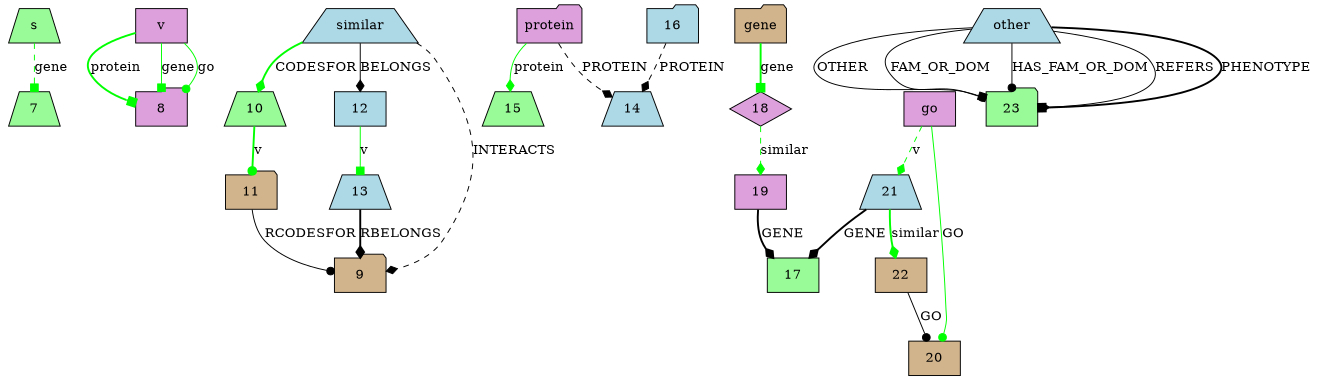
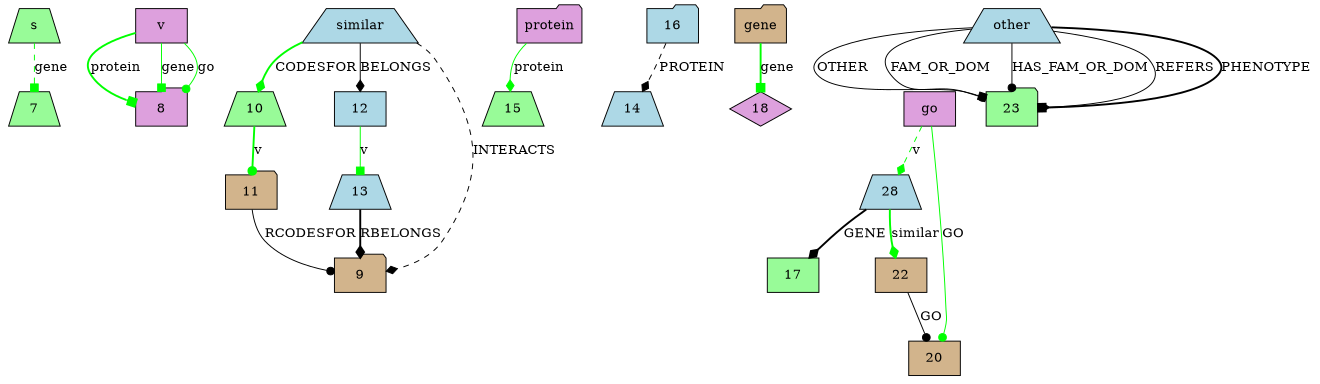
(578, 70) -> none
(761, 192) -> none
(891, 192) -> (891, 192)
